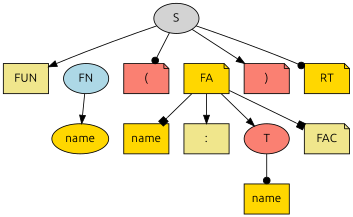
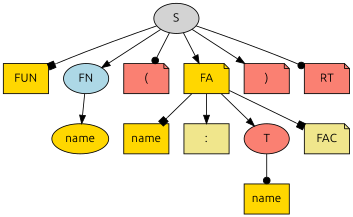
(106, 44) -> (106, 44)
none -> (189, 44)
none -> (135, 46)
(26, 79) -> (26, 79)
(327, 79) -> (327, 79)
